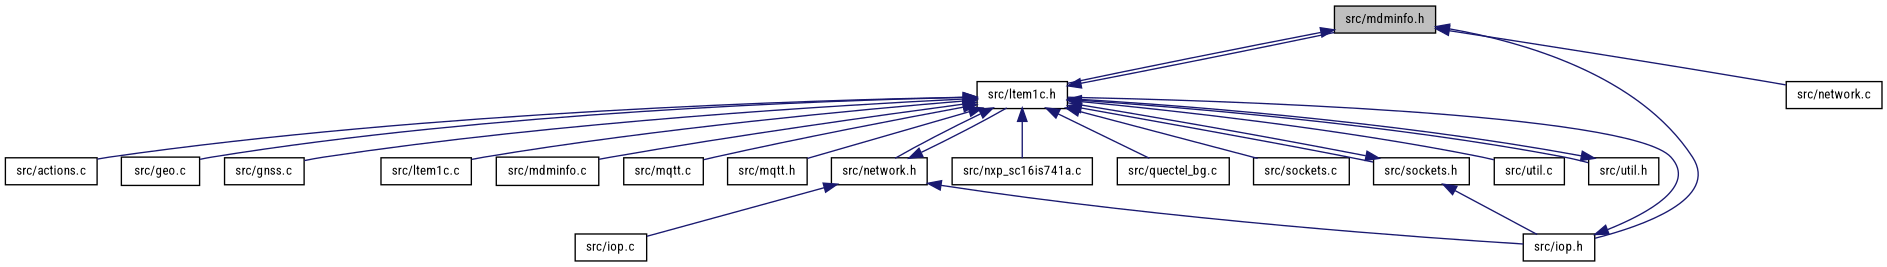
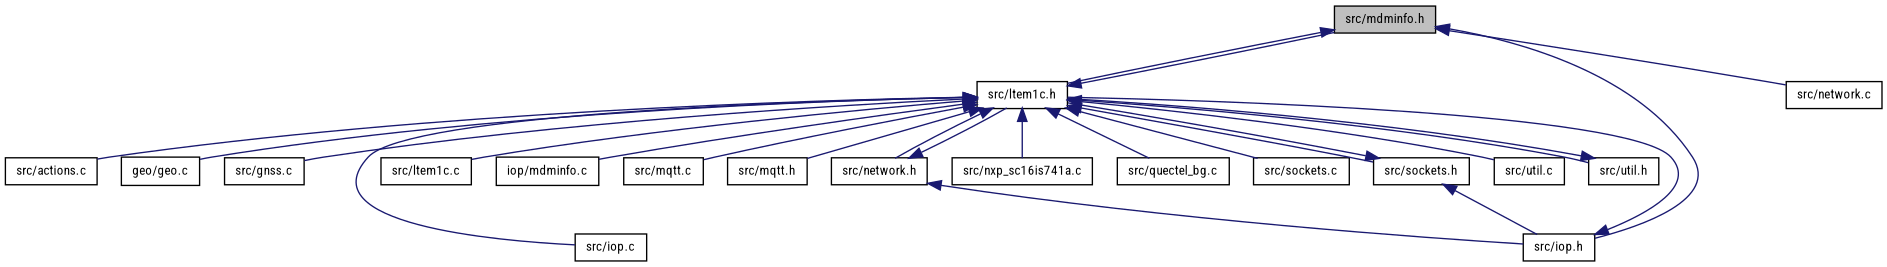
(160, 171) -> (160, 171)
(548, 171) -> (548, 171)
(736, 212) -> (366, 162)
